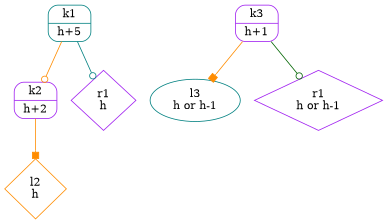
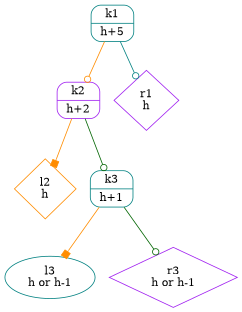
(257, 23) -> (112, 189)
(318, 100) -> (173, 277)
none -> (94, 142)
